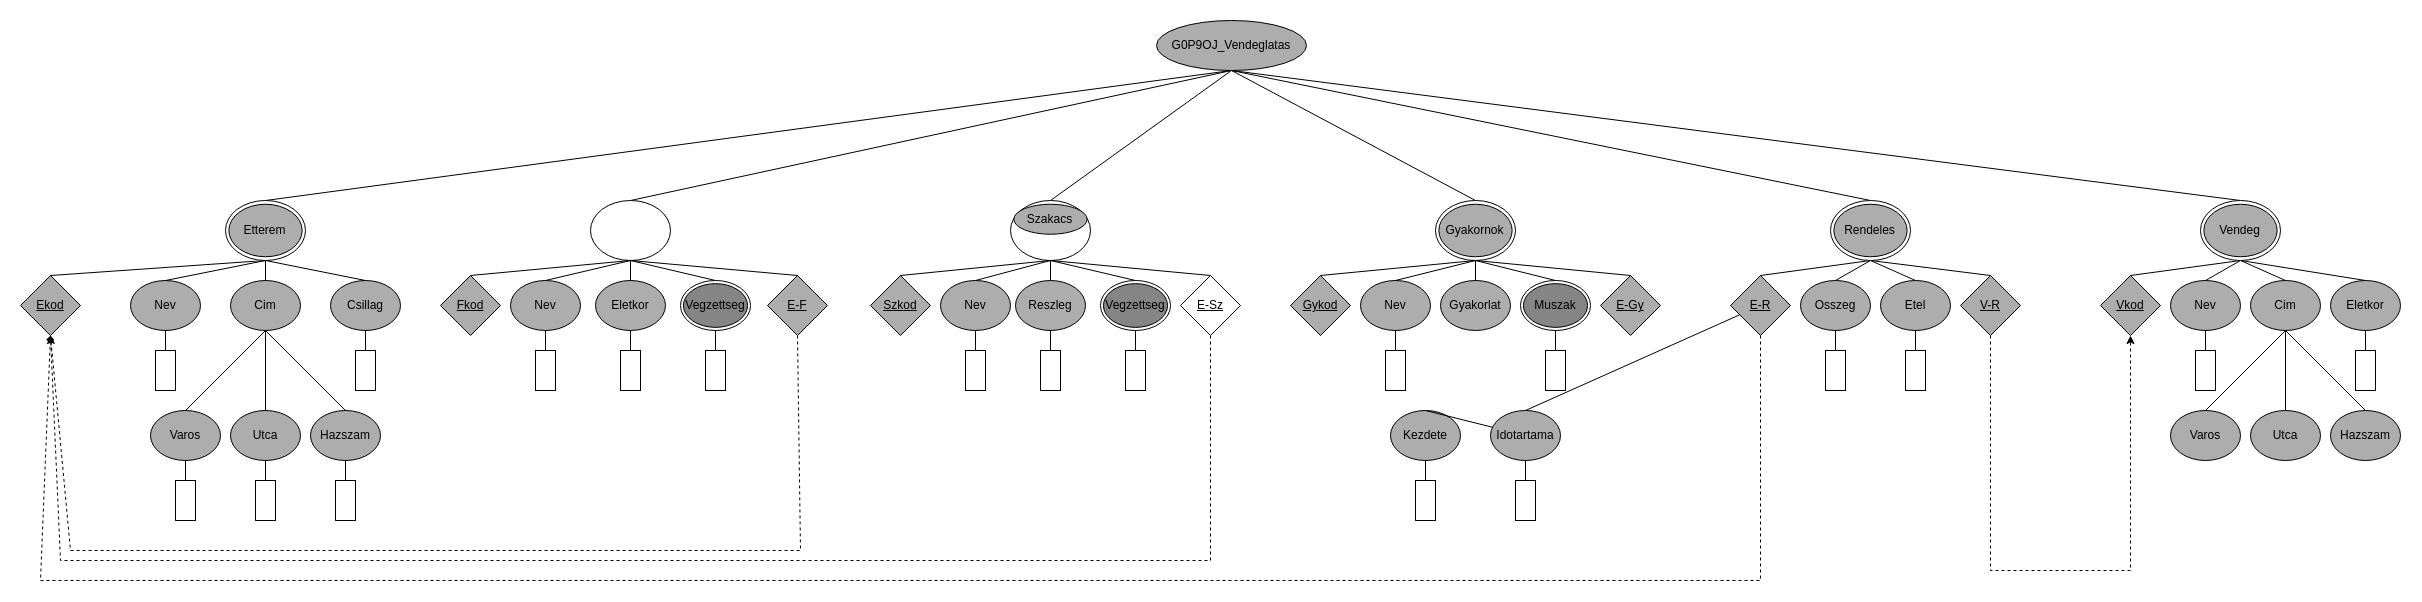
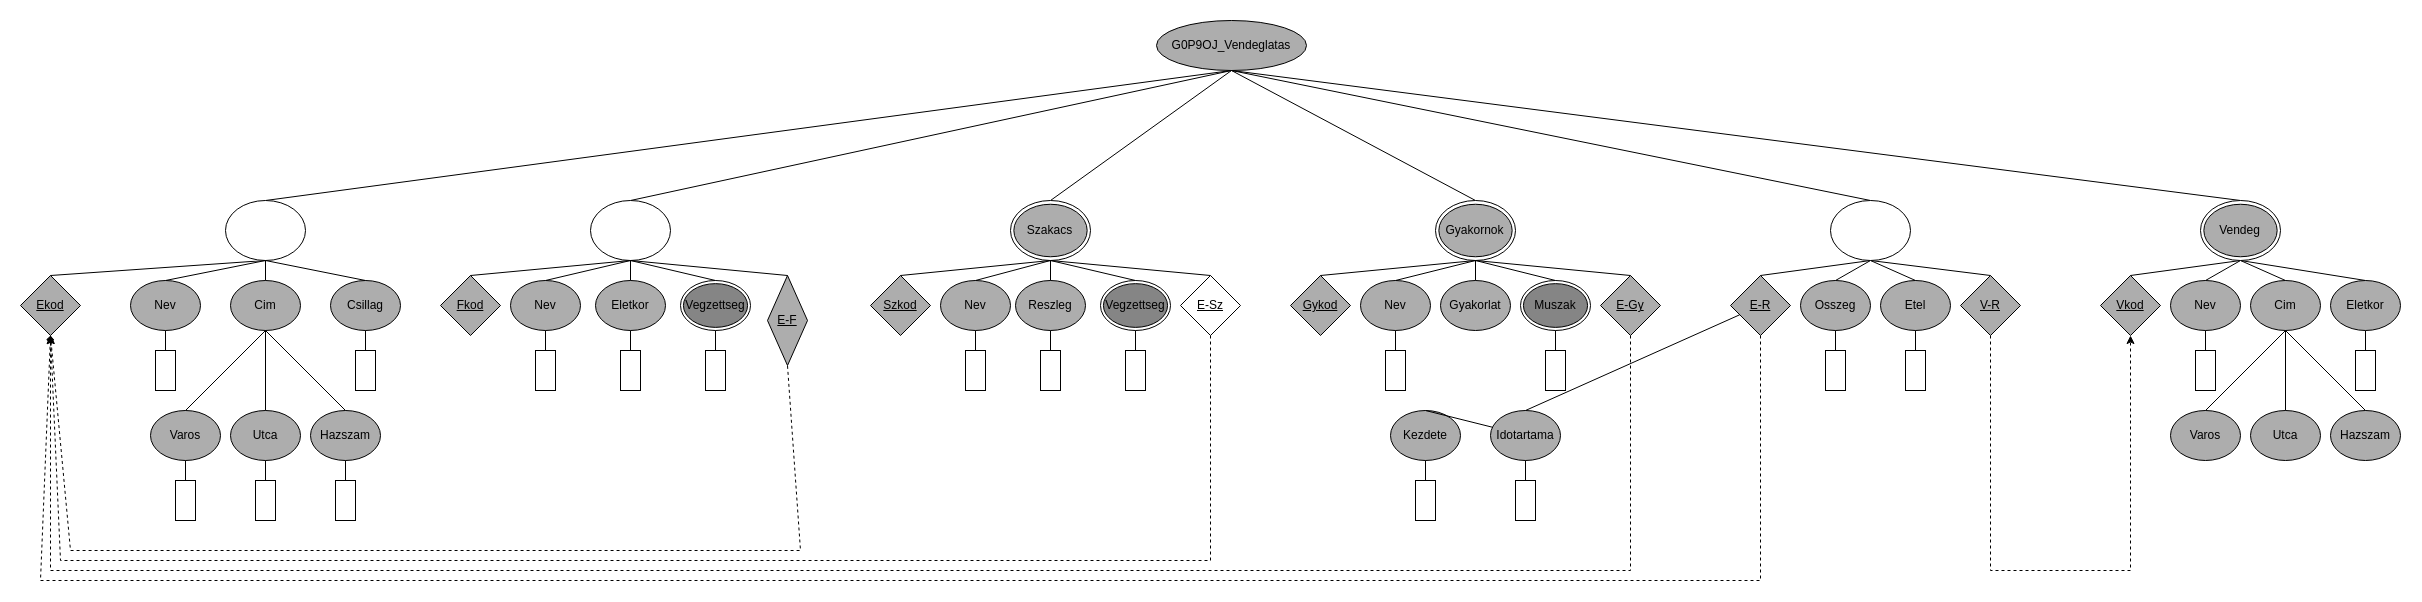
(1050, 219) -> (1050, 231)
(265, 231) -> none
(1870, 231) -> none
(798, 306) -> (788, 321)
none -> (863, 571)
